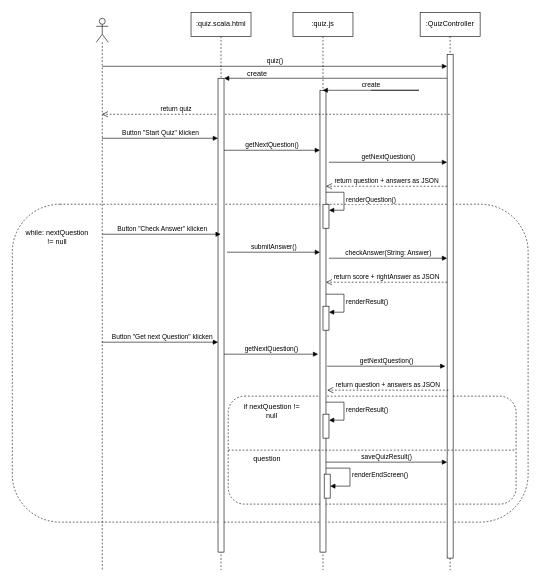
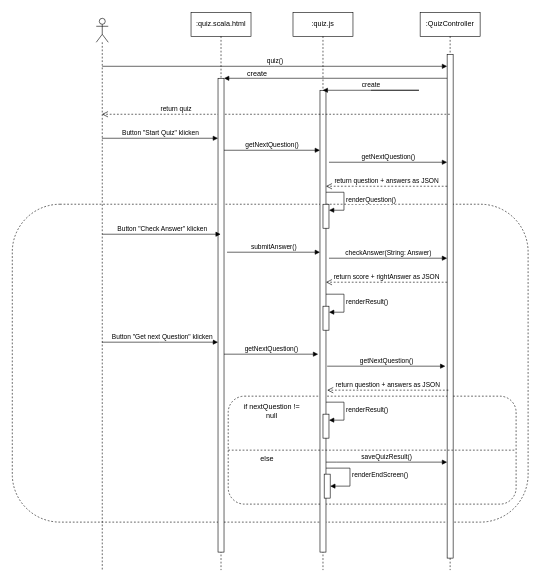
(57, 237) -> none
(267, 459) -> (267, 459)
